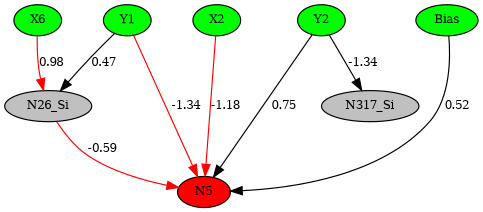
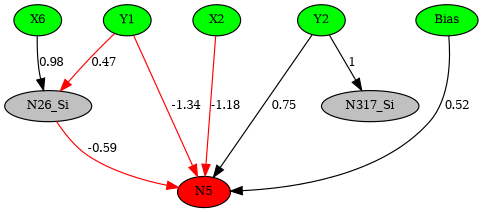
(91, 57) -> (91, 57)
(38, 58) -> (38, 58)
(363, 63) -> (352, 63)
